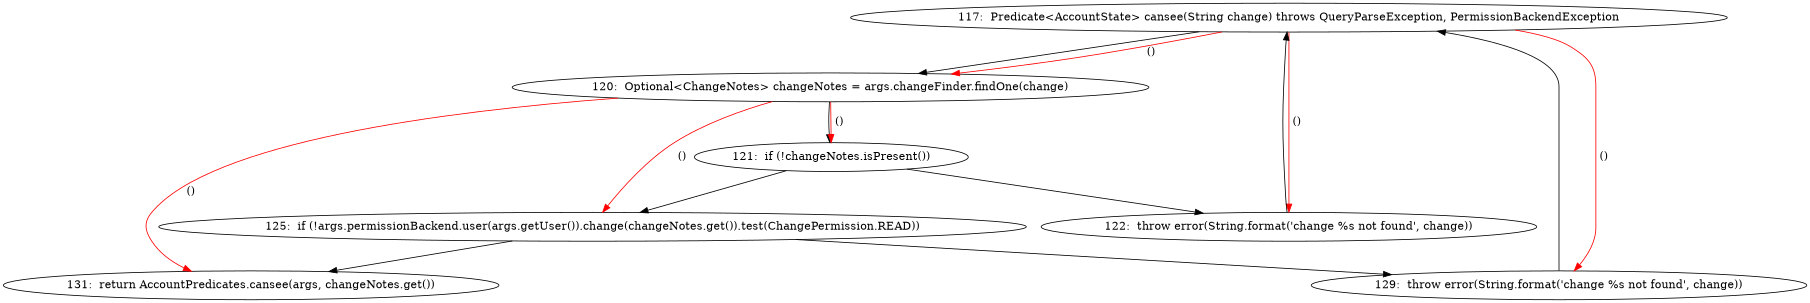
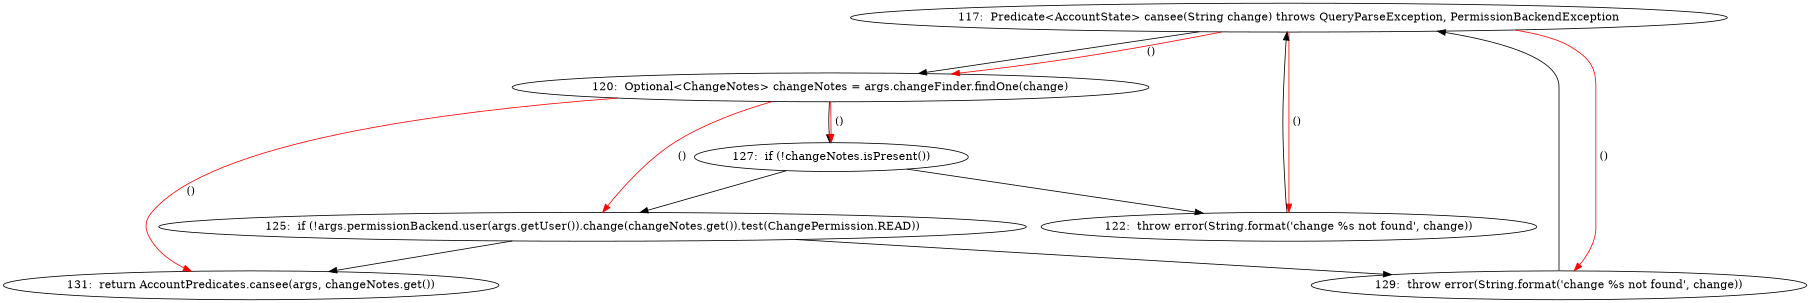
(831, 157) -> (831, 157)
